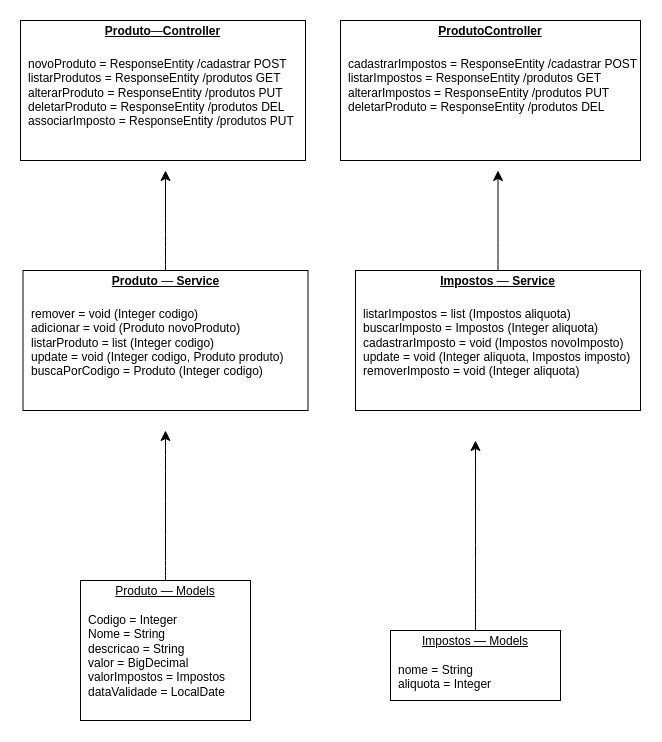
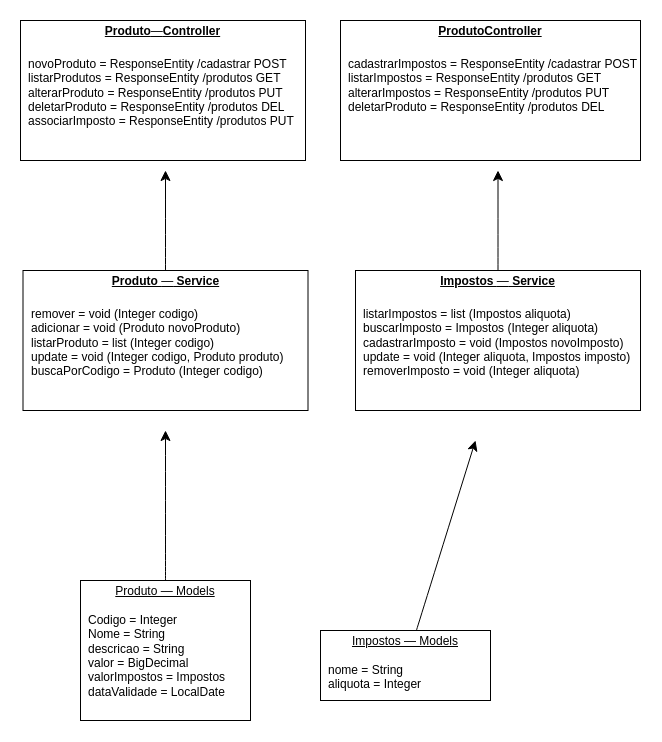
(476, 666) -> (406, 666)
